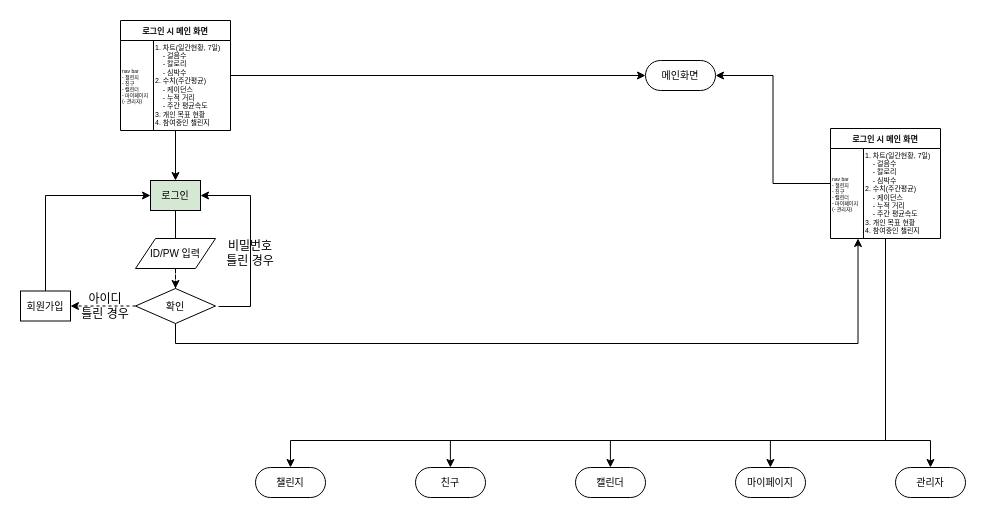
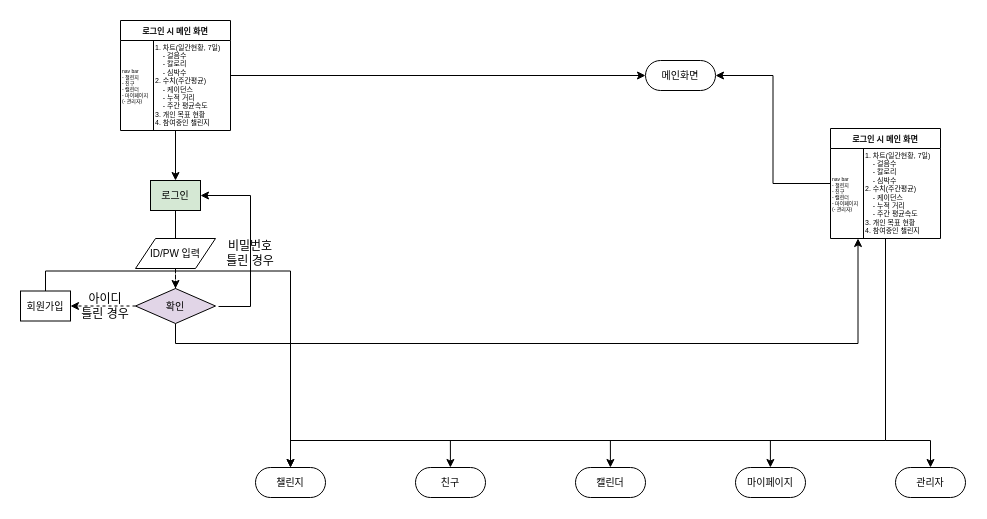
(56, 196) -> (252, 271)
(176, 306) -> (176, 306)
